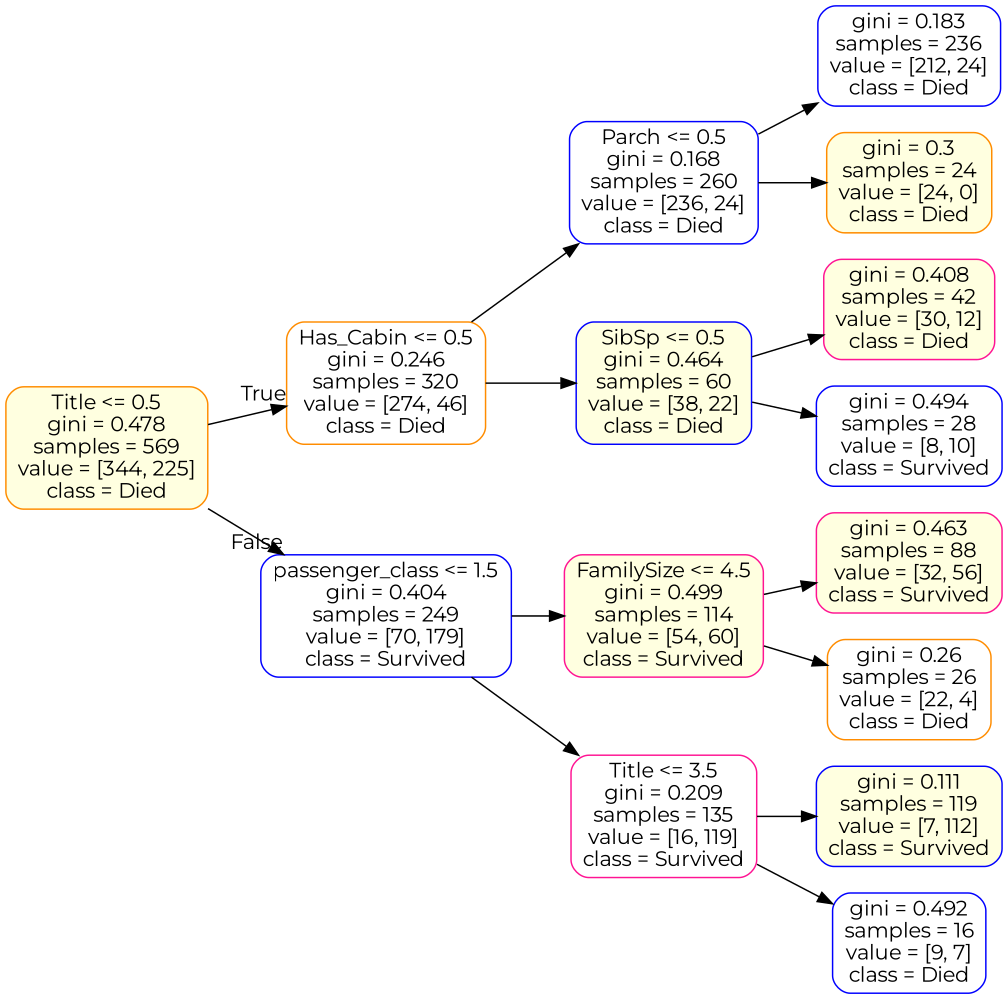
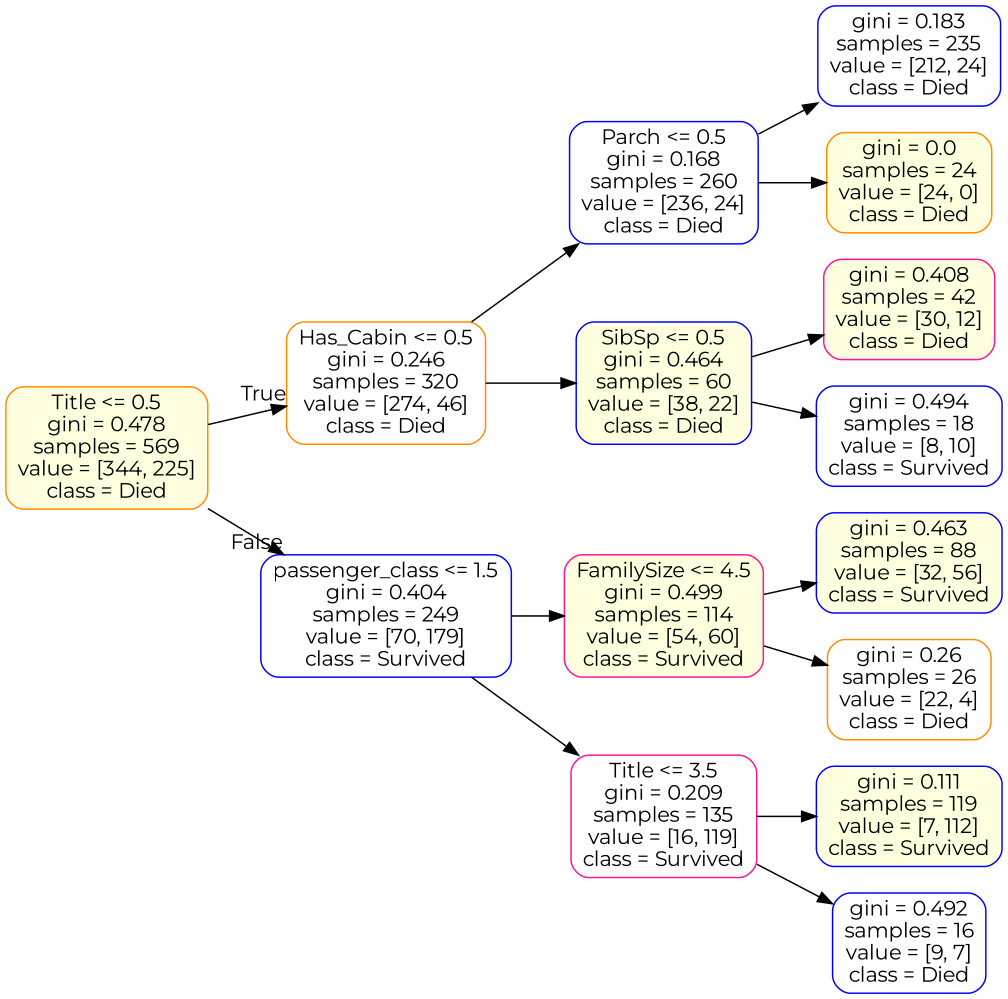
(909, 56) -> (909, 56)
(909, 183) -> (909, 183)
(909, 436) -> (909, 436)
(909, 563) -> (909, 563)
